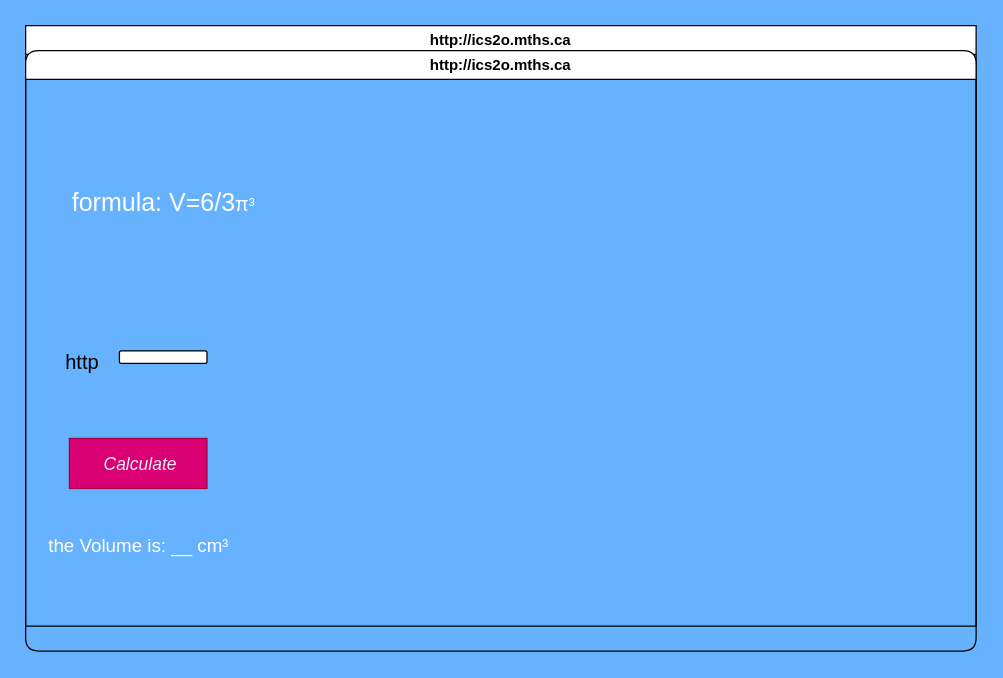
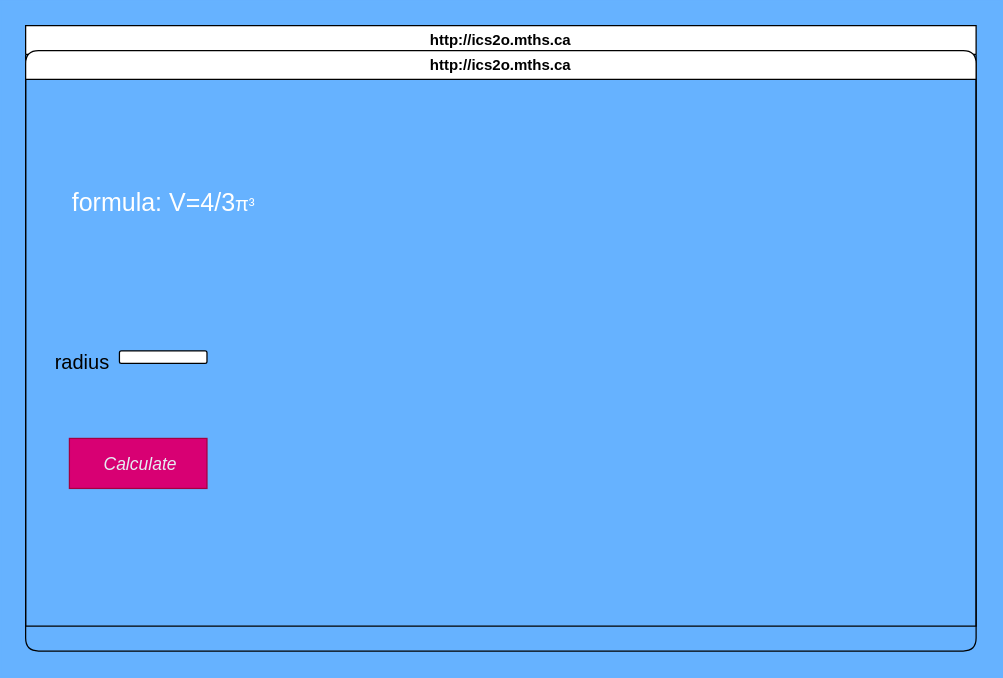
(164, 232) -> (164, 232)
(83, 357) -> (83, 357)
(138, 544) -> none
